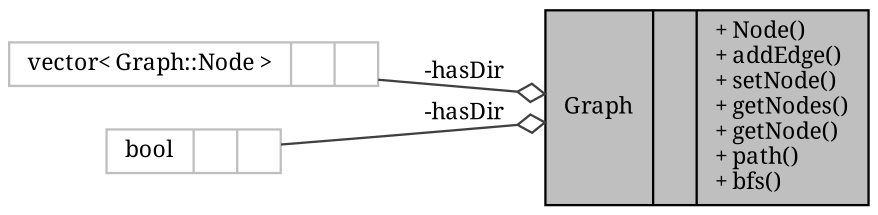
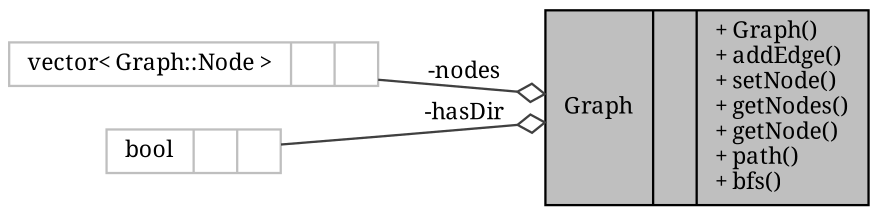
(761, 31) -> (768, 31)
(462, 72) -> (462, 72)
